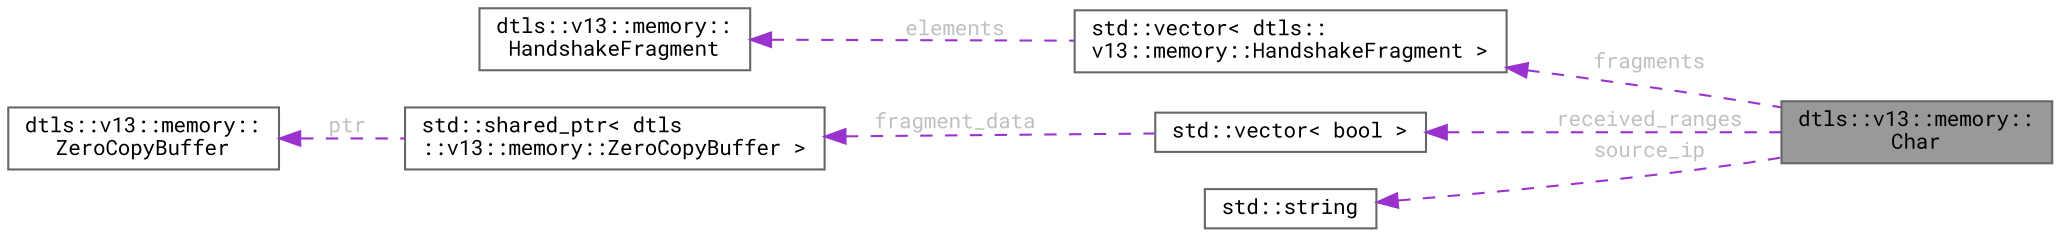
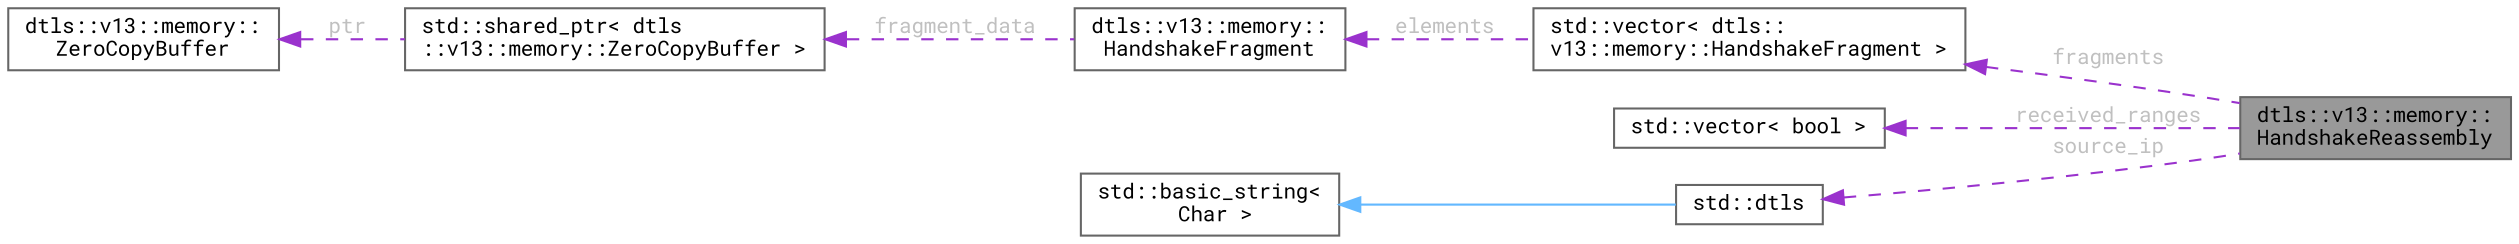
(1917, 132) -> (2376, 128)
(1000, 135) -> (961, 39)
none -> (1210, 205)
(1291, 209) -> (1749, 205)
